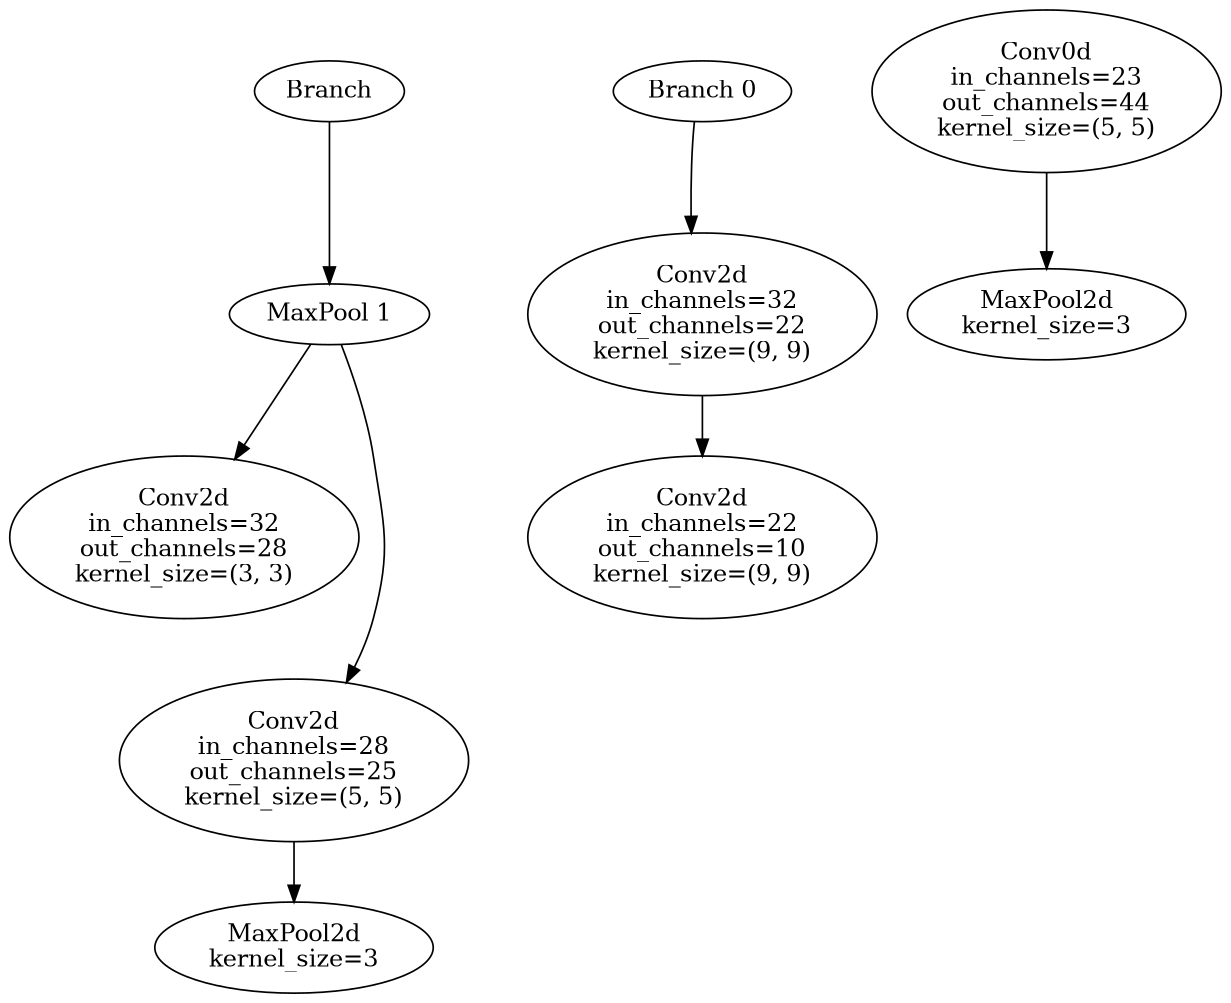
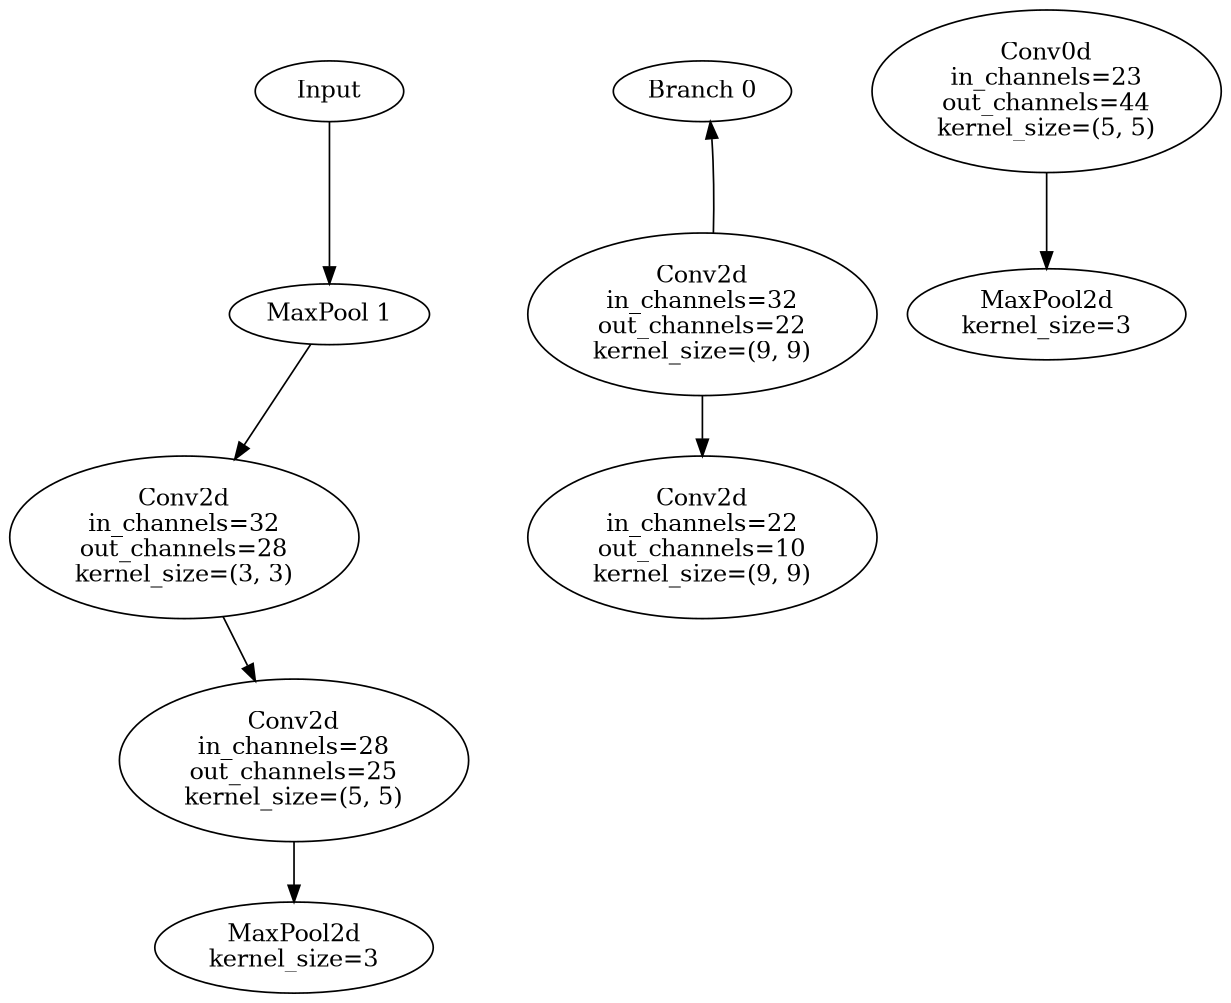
(329, 91) -> (329, 91)
(692, 169) -> (714, 186)
(381, 506) -> (235, 641)
